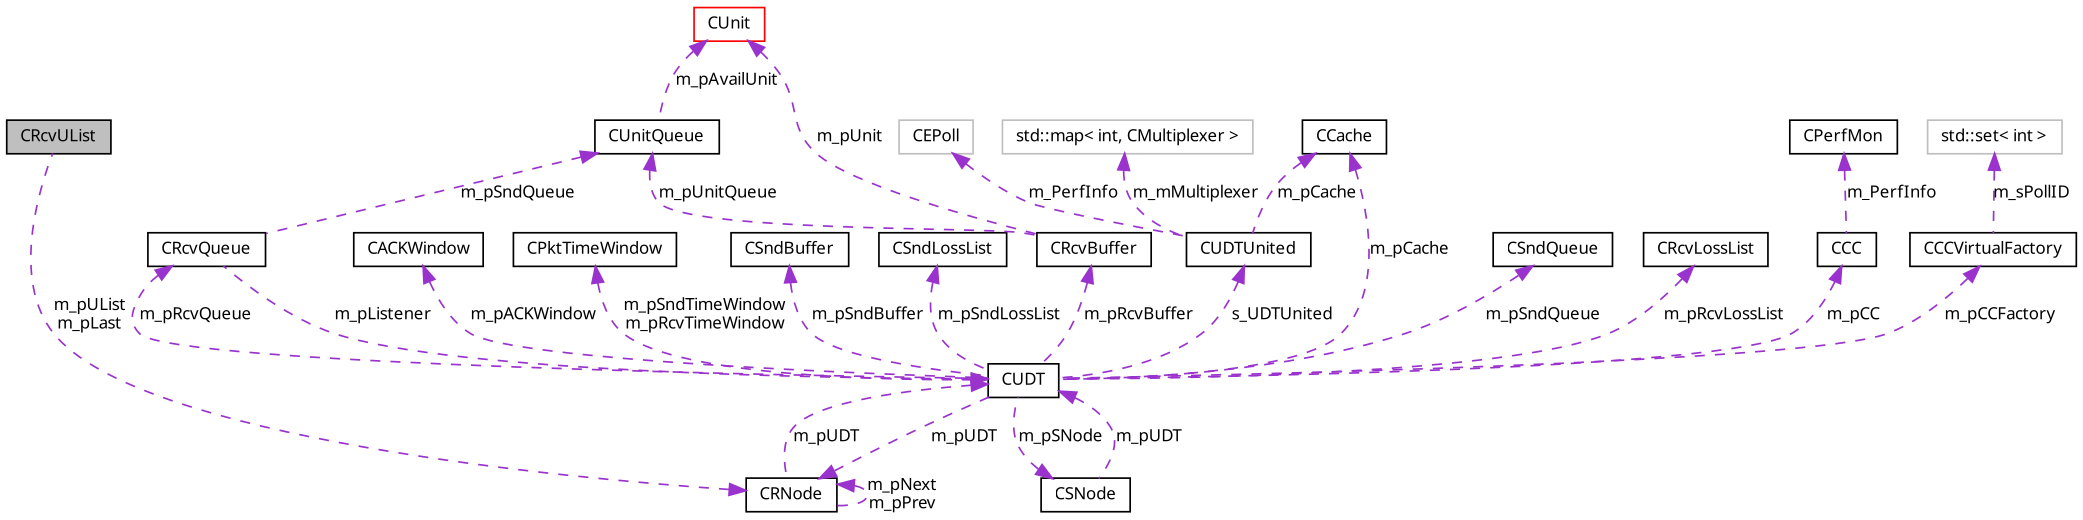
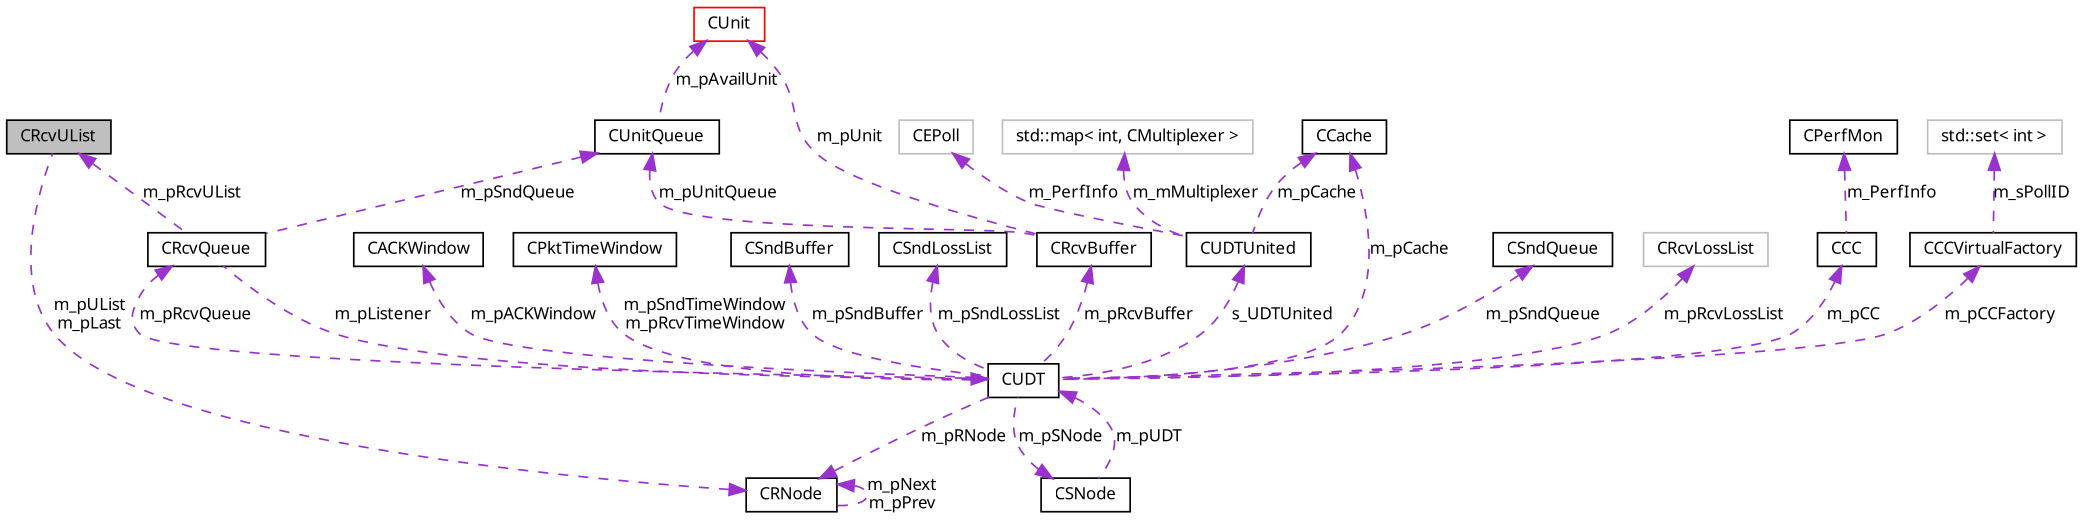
none -> (140, 199)
(1706, 250) -> (1706, 250)
(853, 402) -> none
(965, 437) -> (965, 437)
